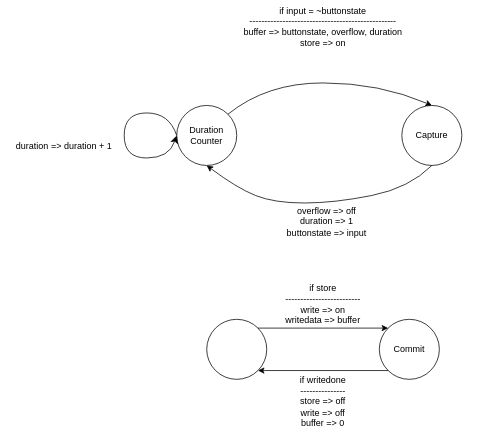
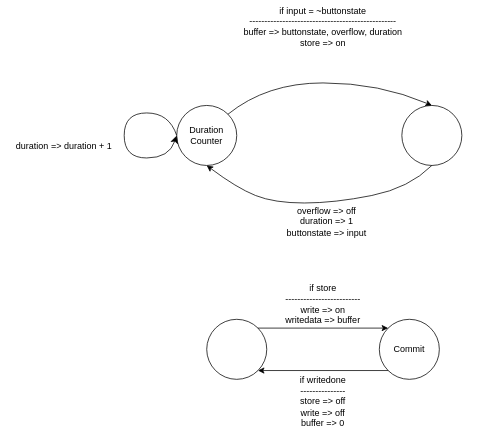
(432, 135) -> none
